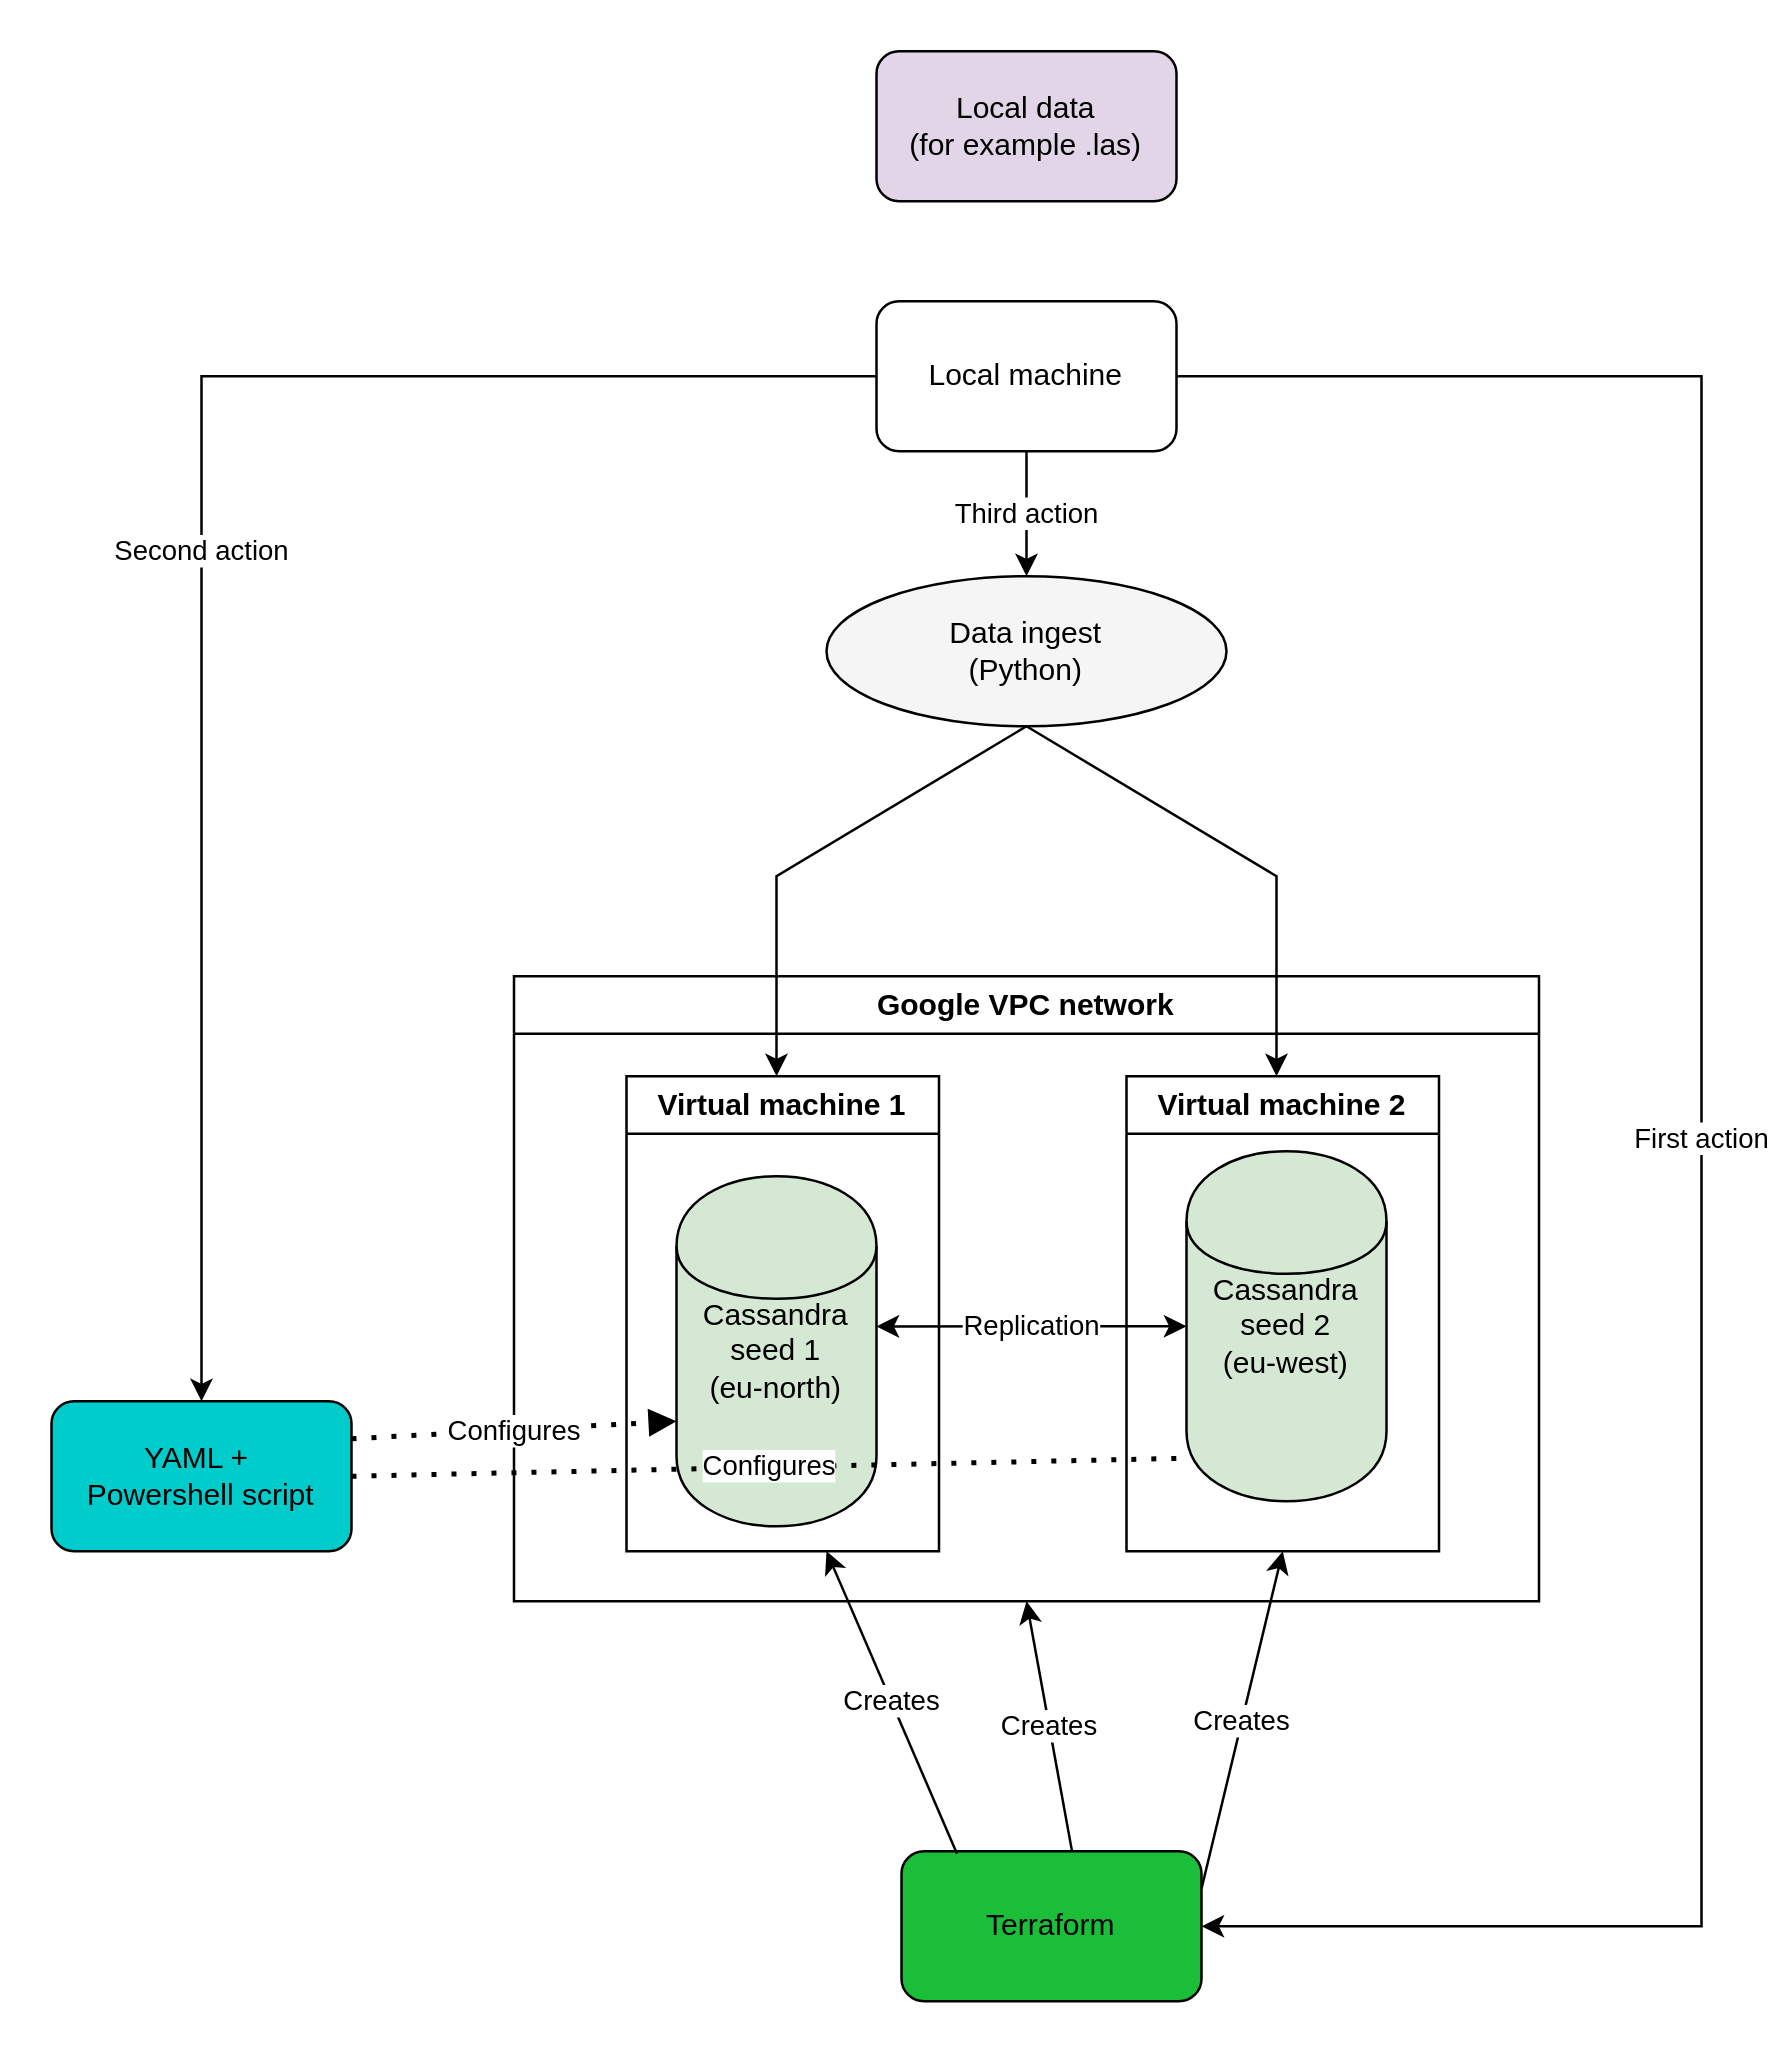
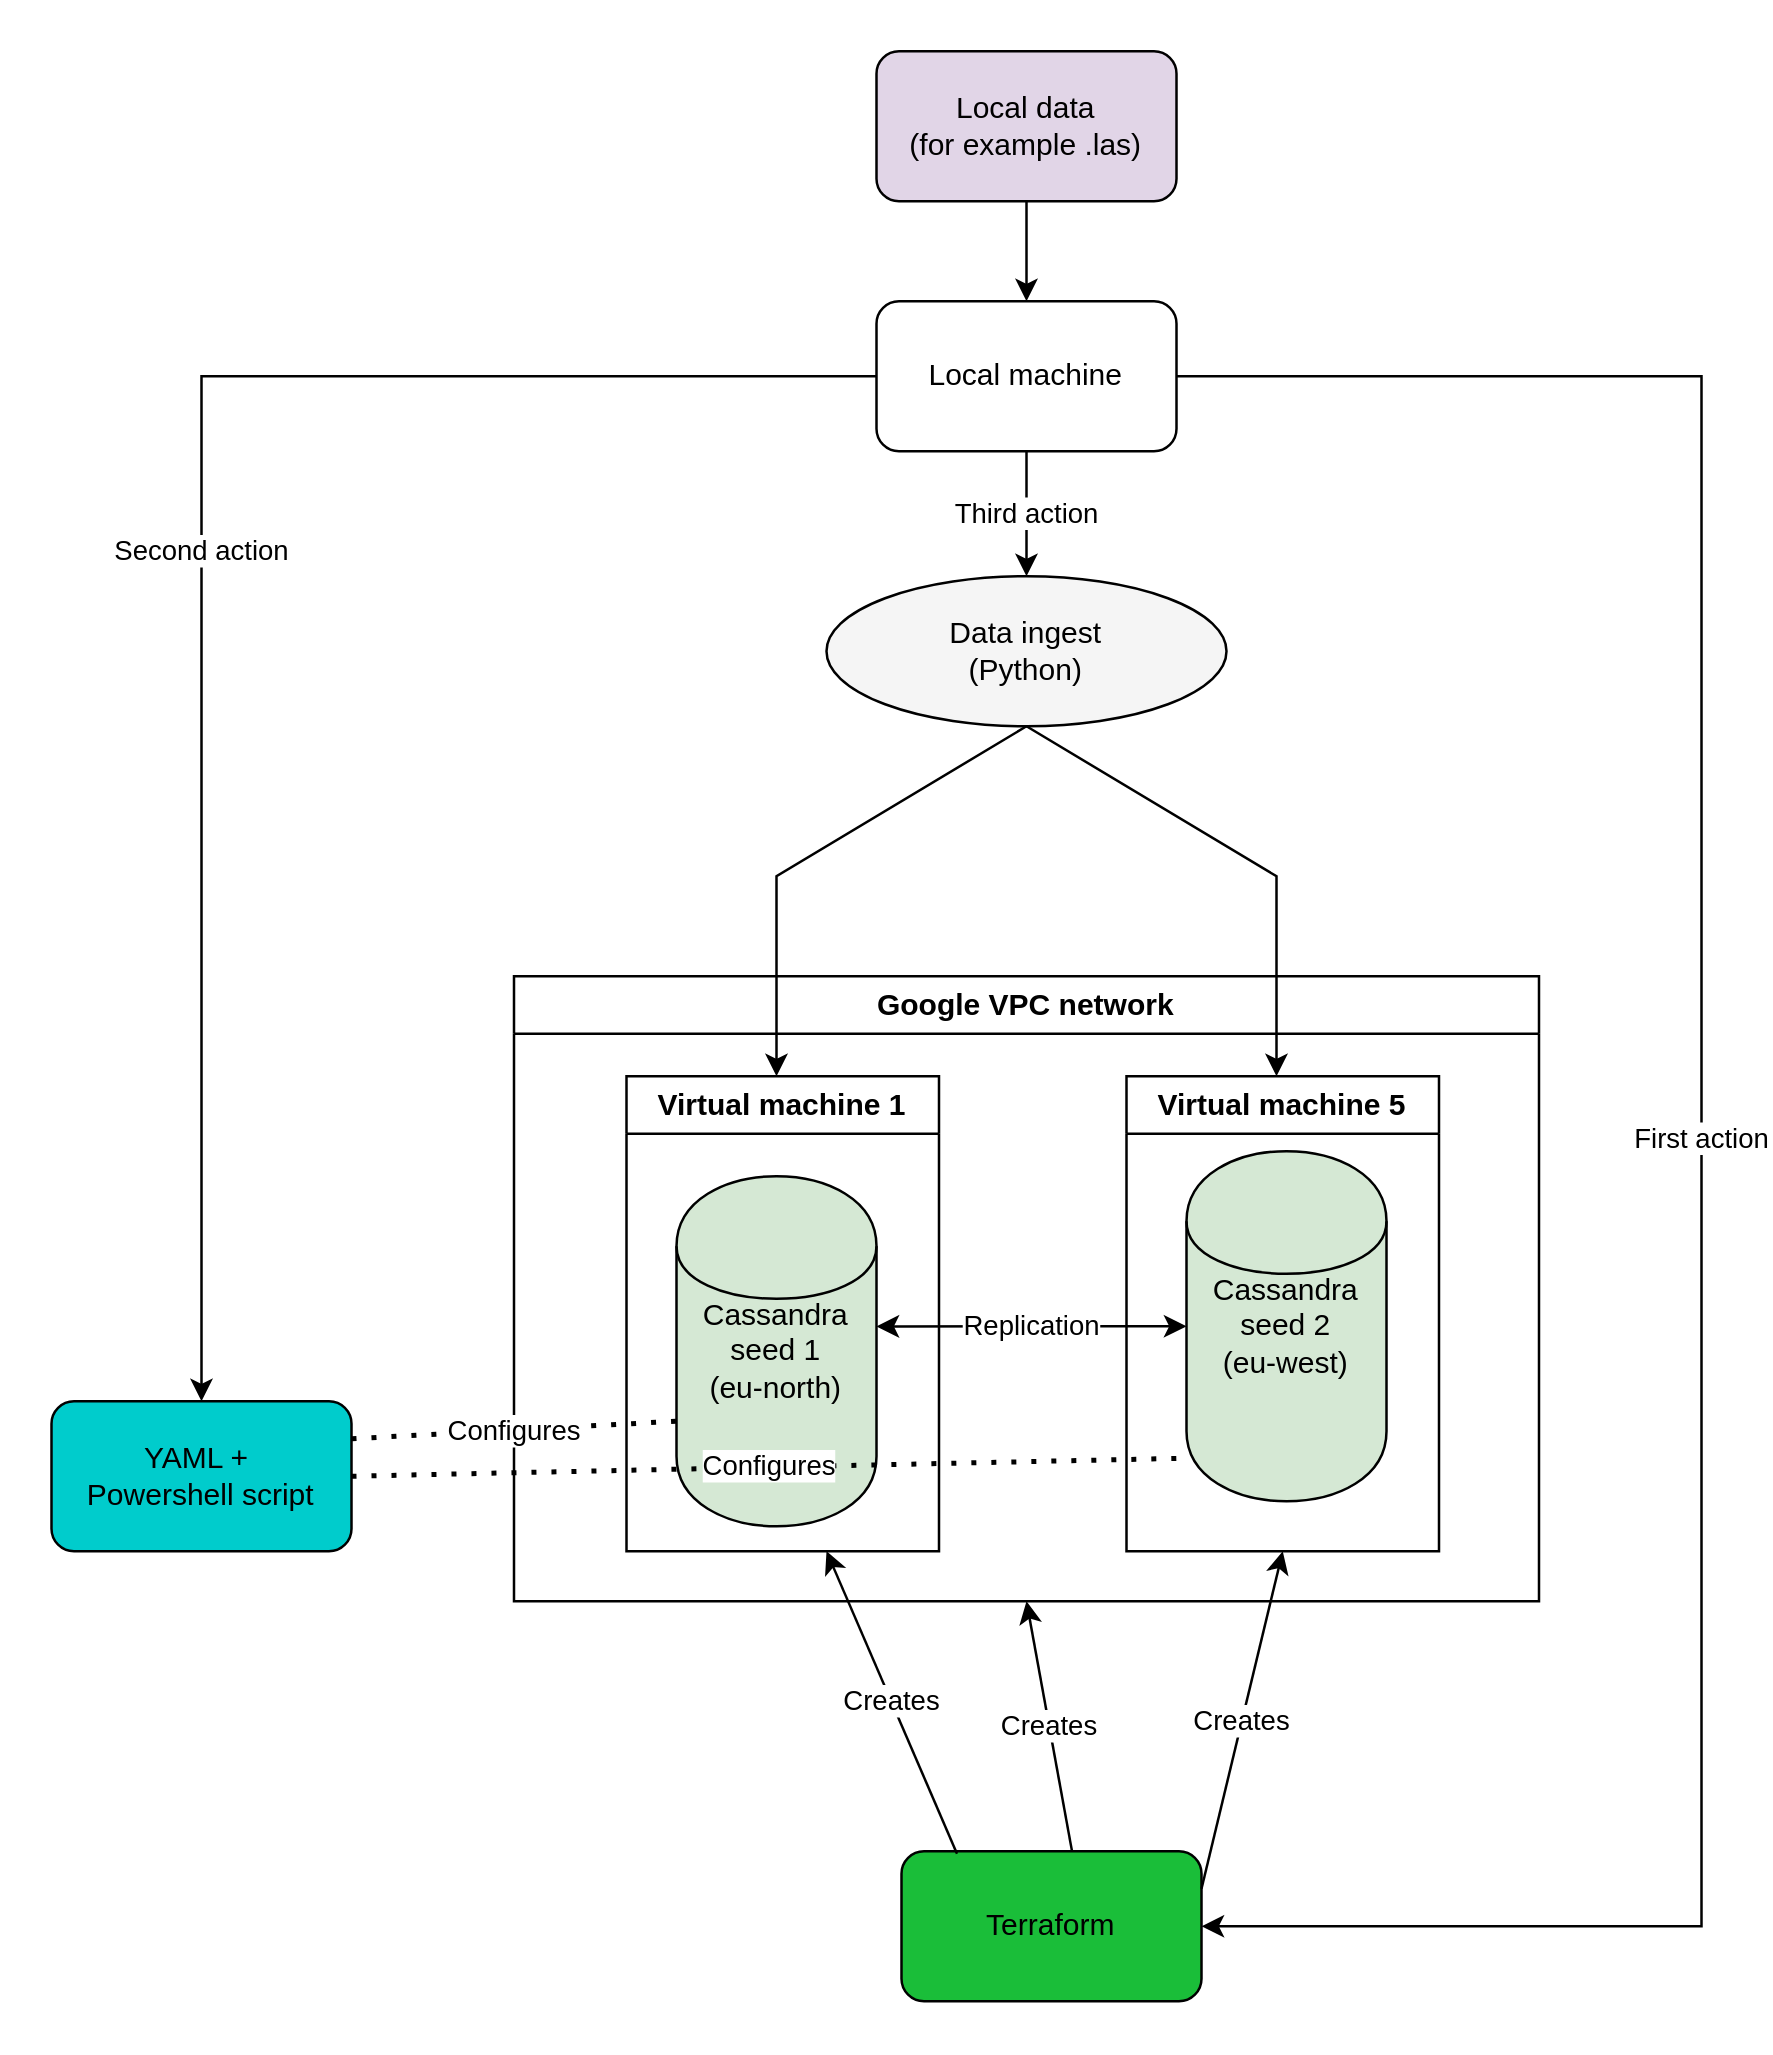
none -> (1026, 243)
(1283, 1106) -> (1283, 1106)
(648, 1423) -> (661, 1422)
